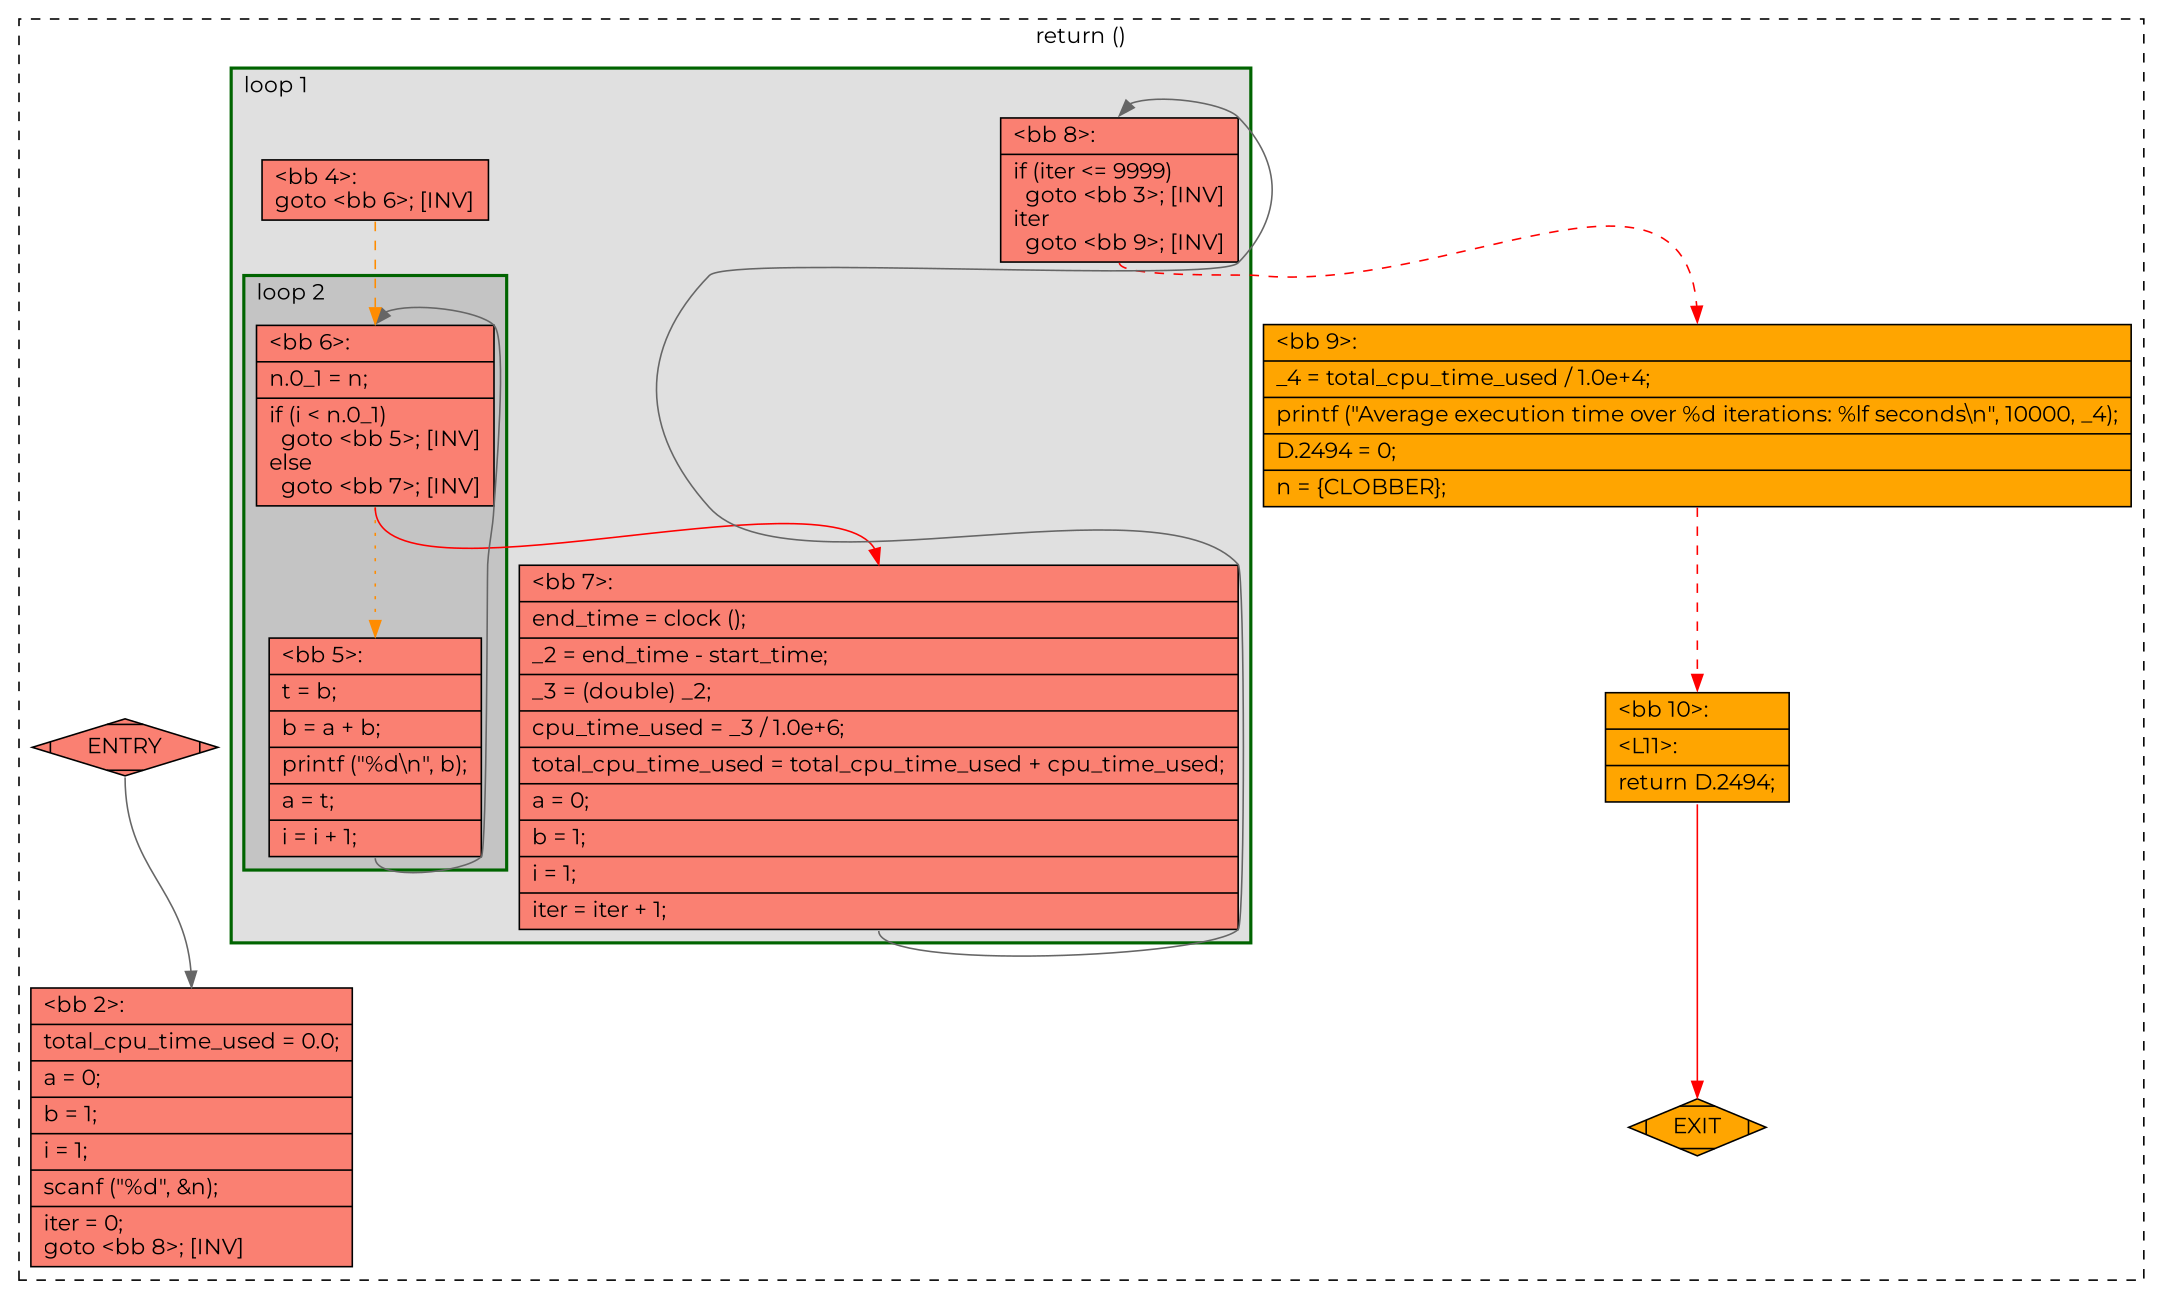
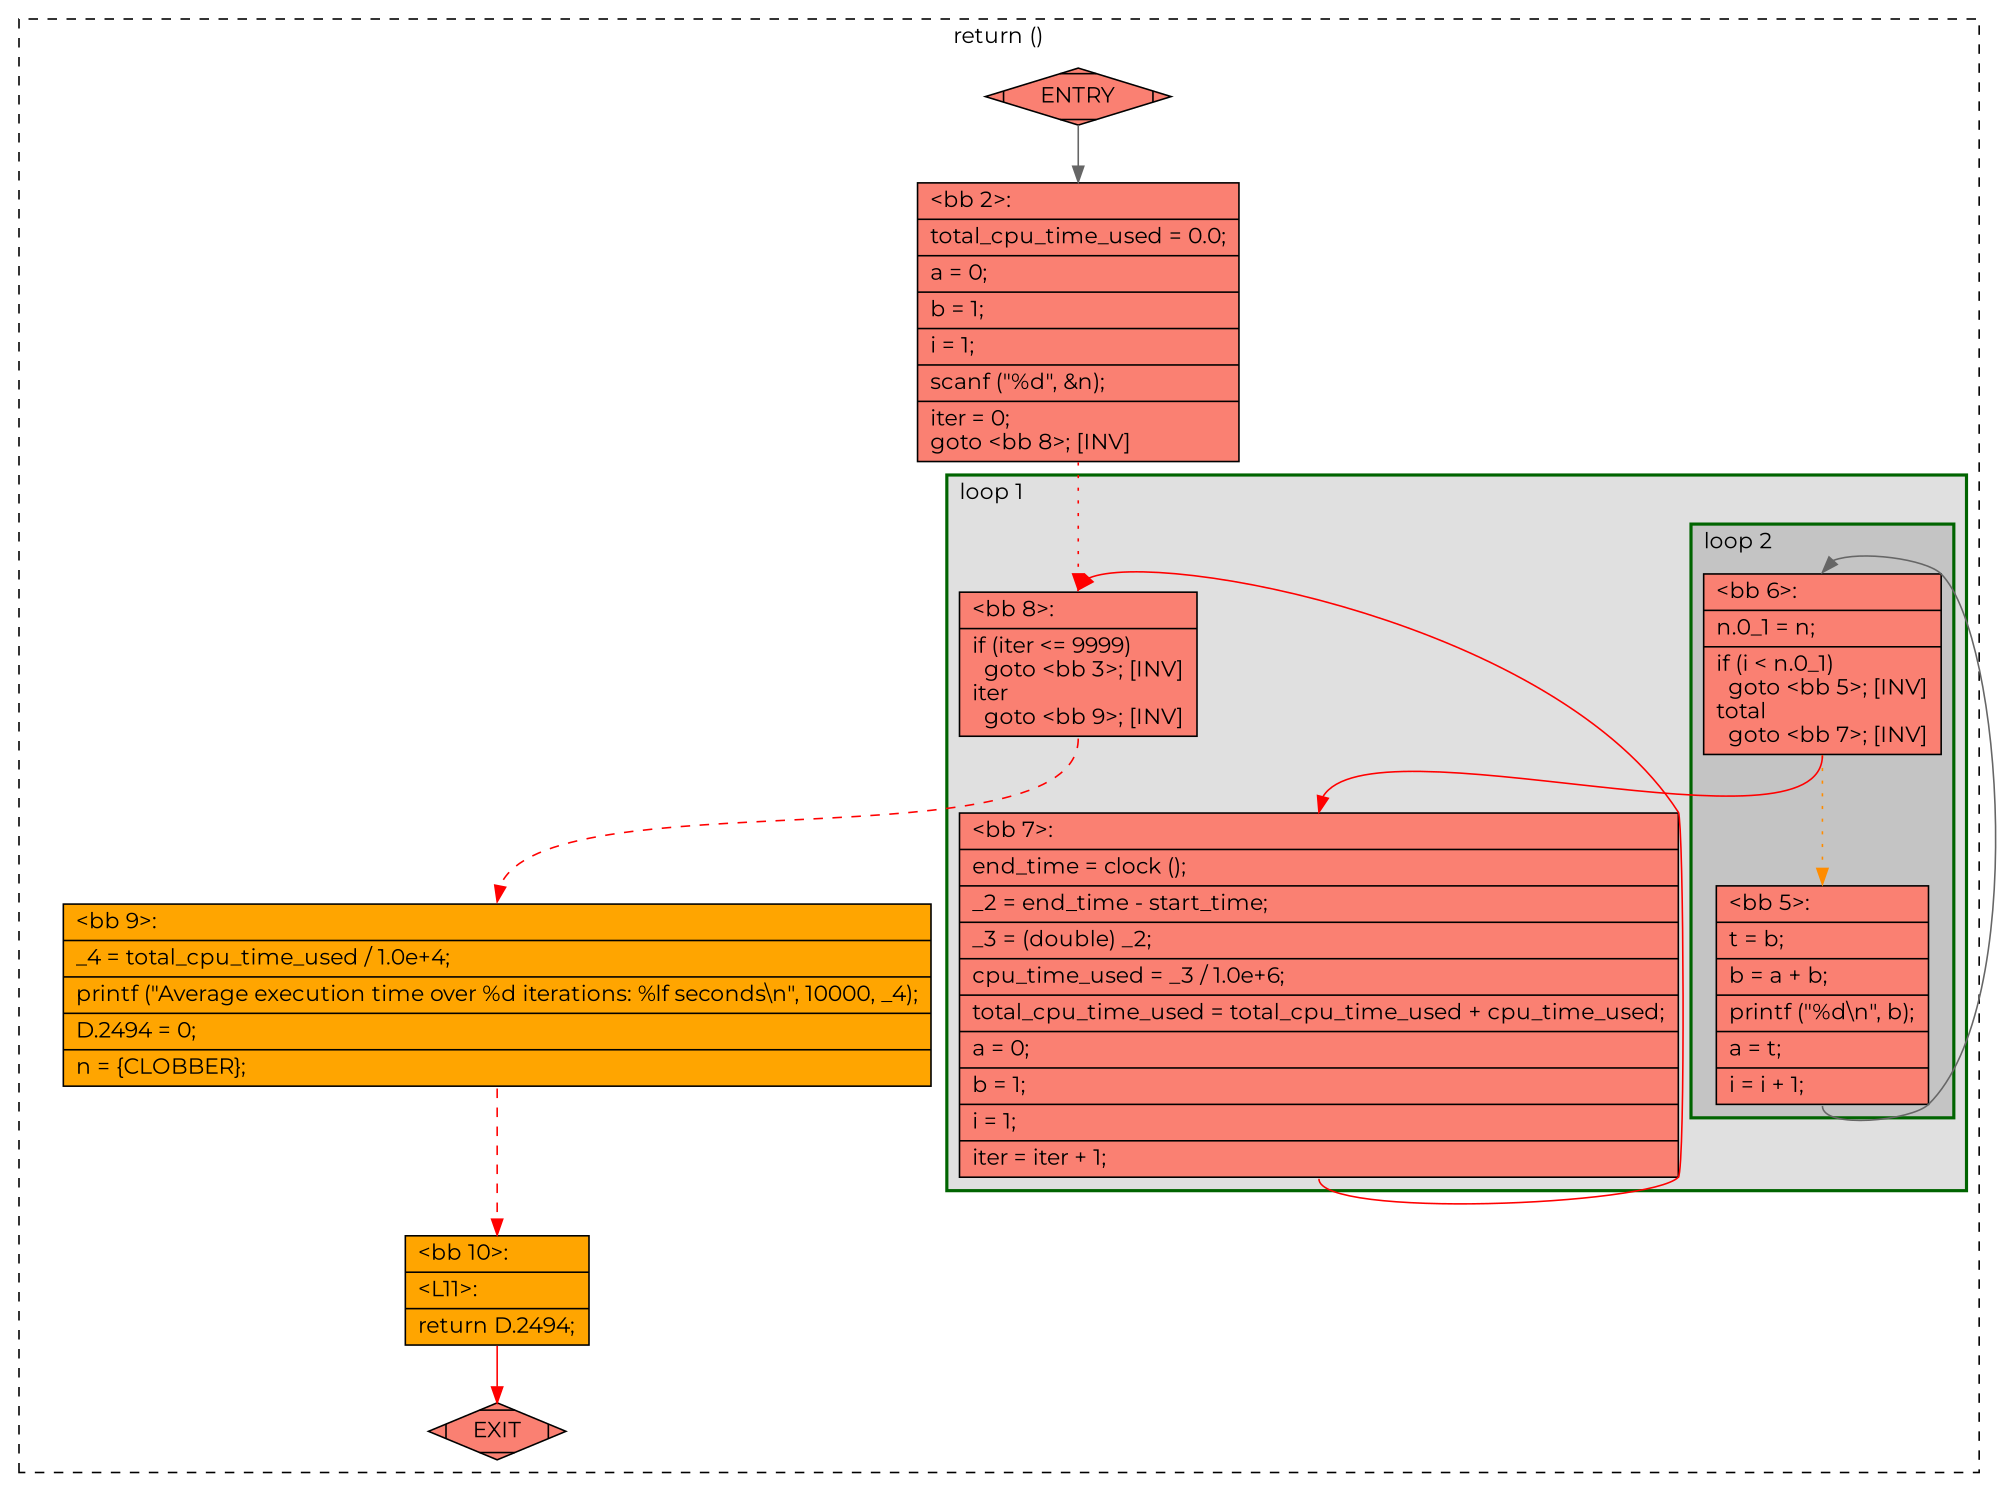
(375, 190) -> none
(291, 463) -> (1742, 712)
none -> (1078, 518)
(807, 540) -> (1681, 850)
(1697, 1127) -> (497, 1431)
